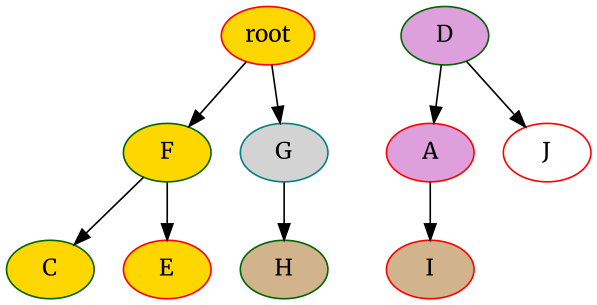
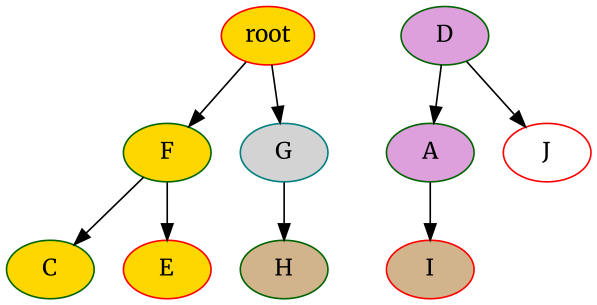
(430, 153) -> (430, 153)
